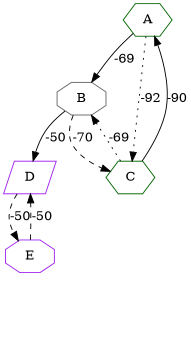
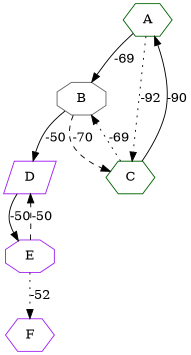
(9, 213) -> (9, 213)
none -> (30, 335)
